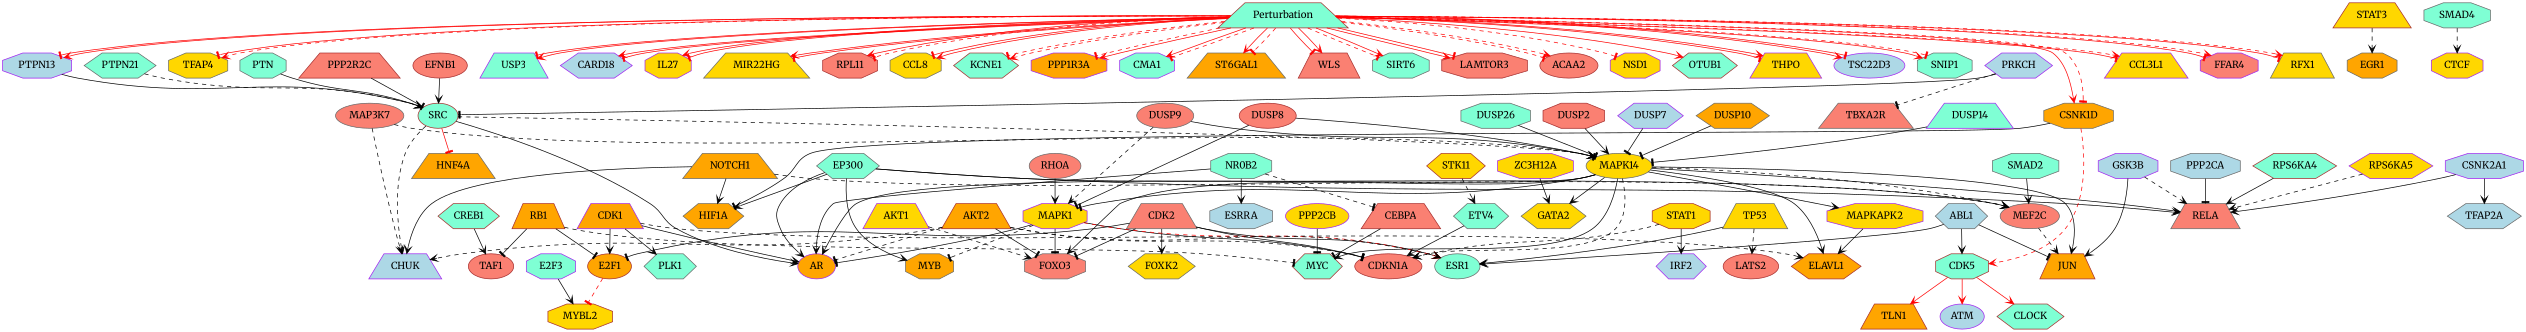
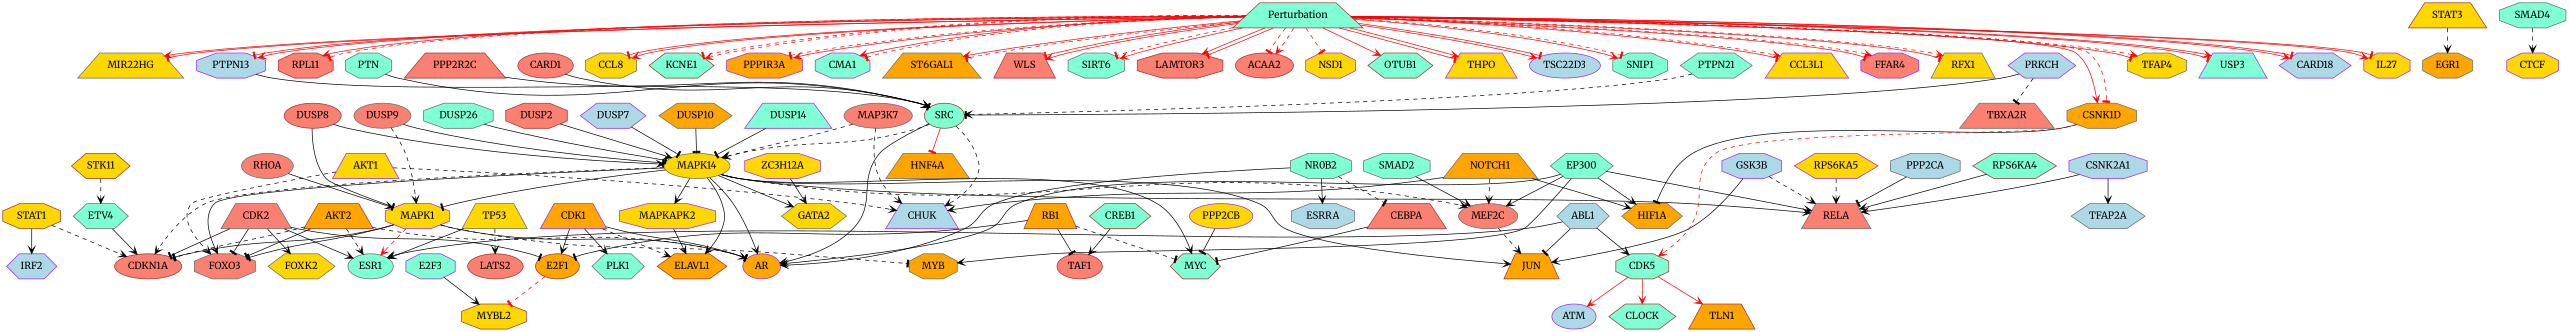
(440, 66) -> (546, 66)
(652, 243) -> (642, 183)
